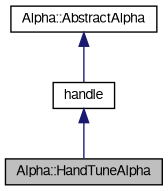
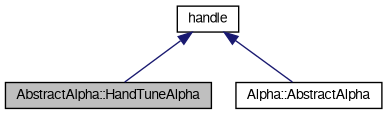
(84, 64) -> (264, 61)
(84, 172) -> (108, 95)
